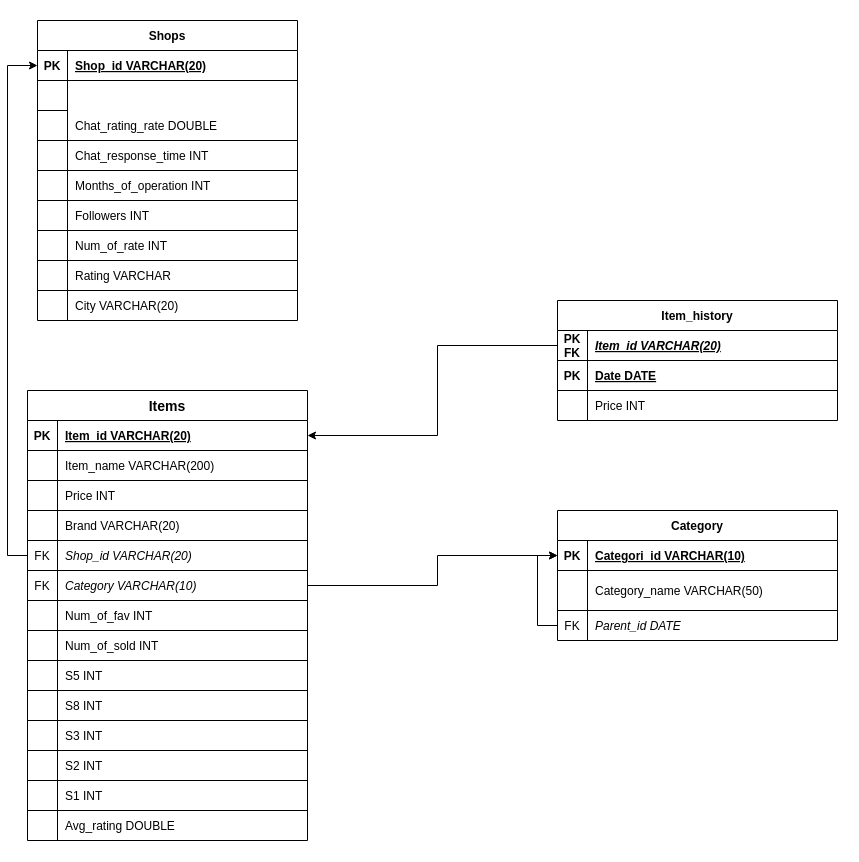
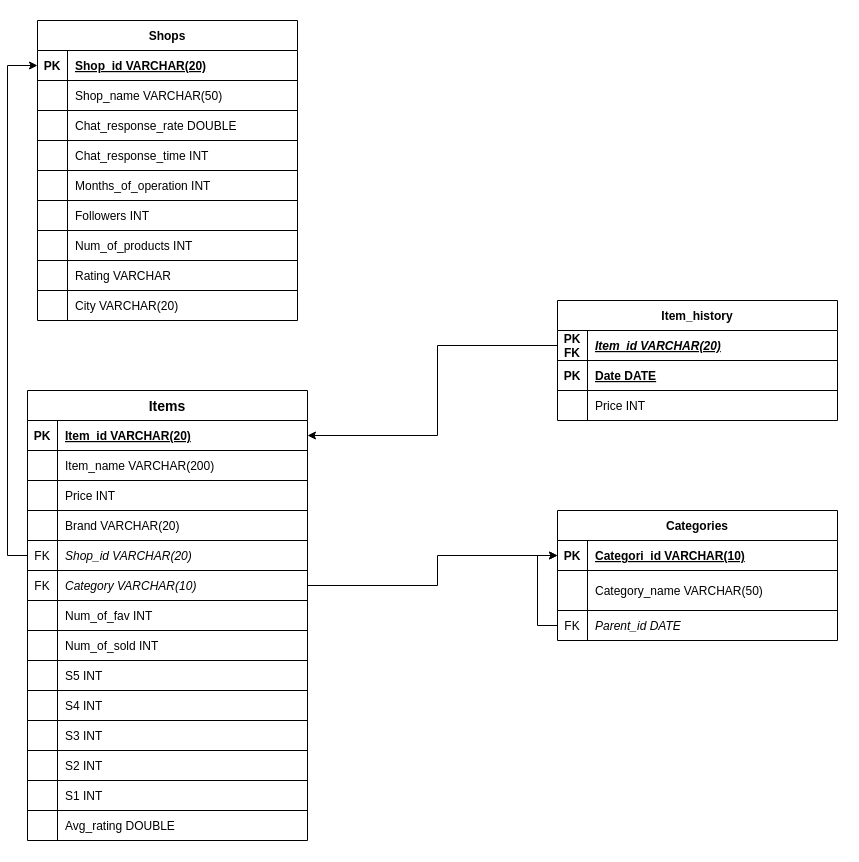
none -> (183, 96)
(149, 126) -> (157, 126)
(124, 246) -> (137, 246)
(697, 526) -> (697, 526)
(84, 706) -> (84, 706)
